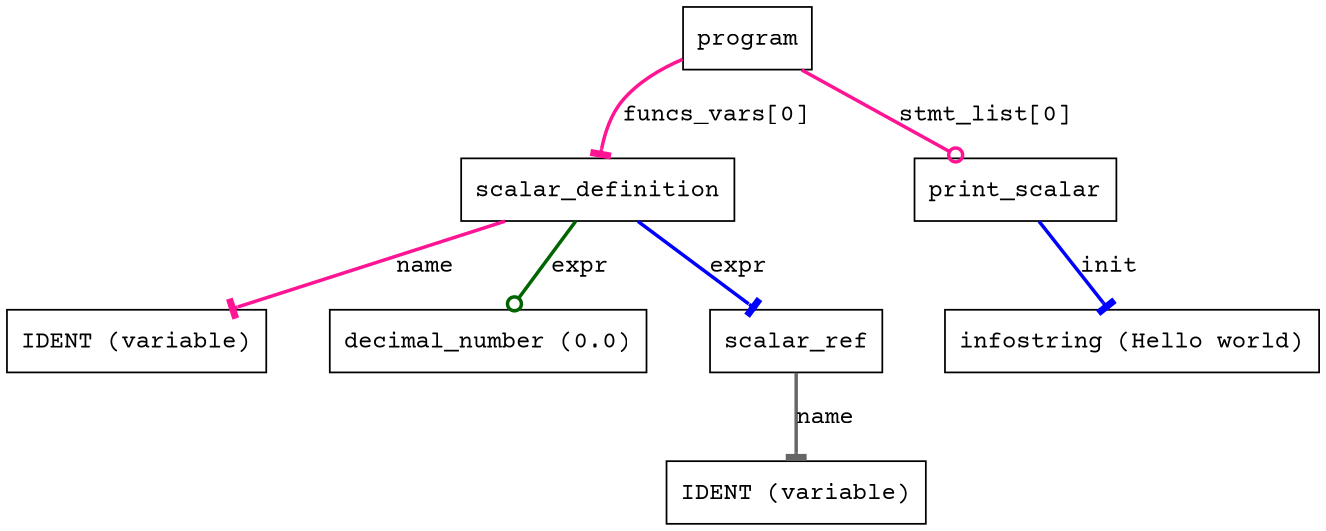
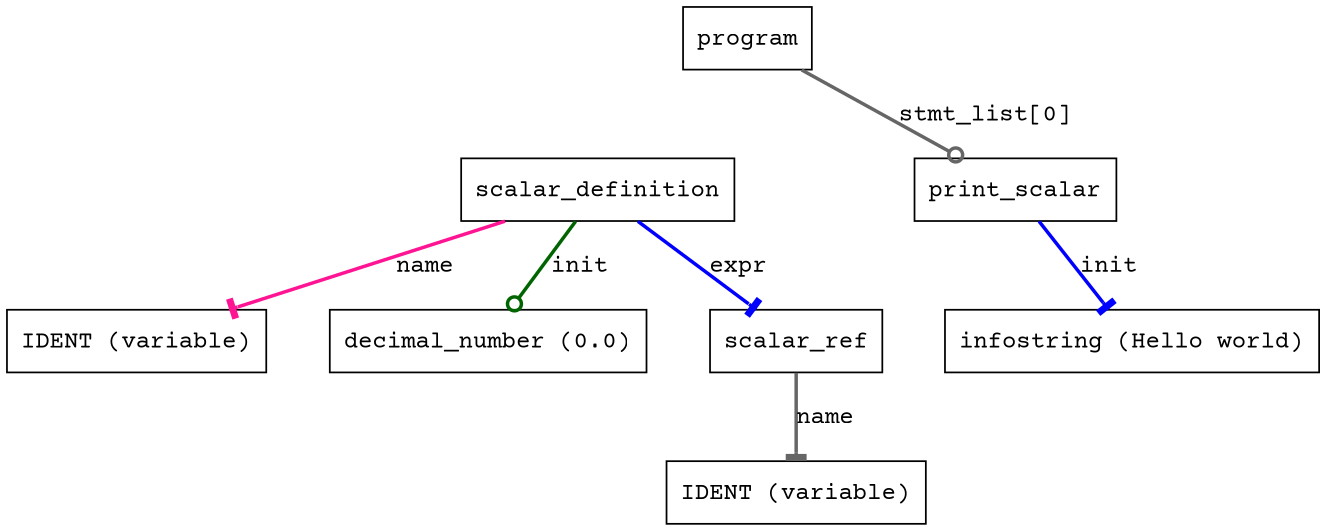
(629, 93) -> none
(876, 111) -> (876, 111)
(580, 265) -> (580, 265)
